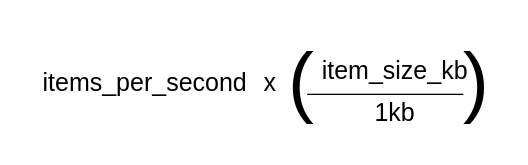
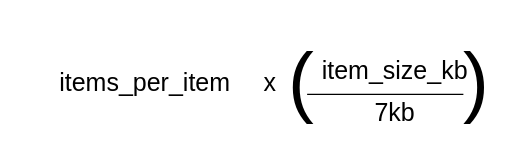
(145, 82) -> (145, 82)
(395, 112) -> (395, 112)
